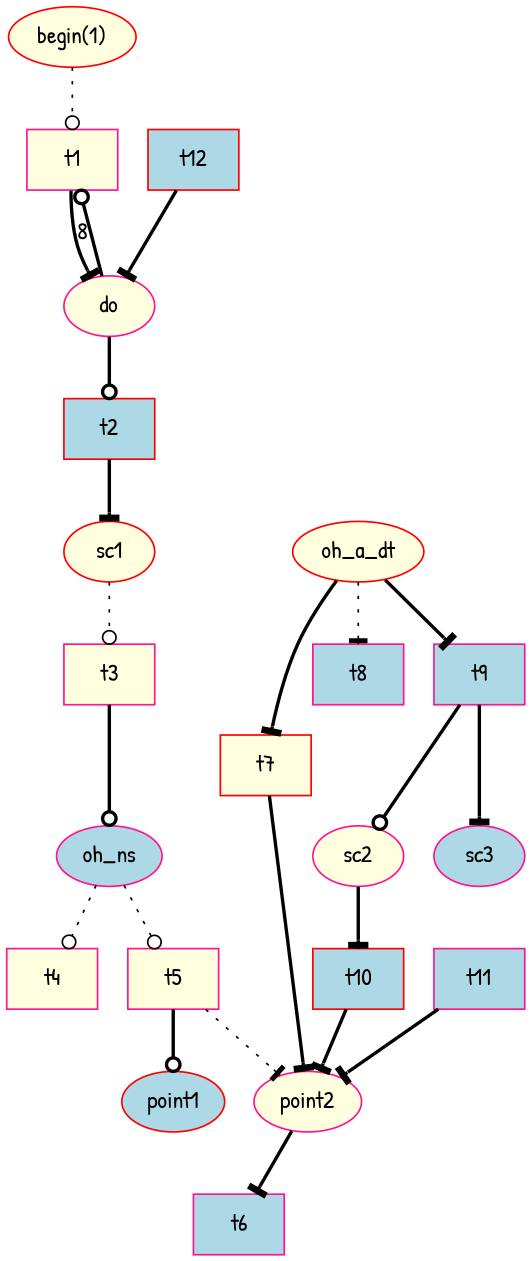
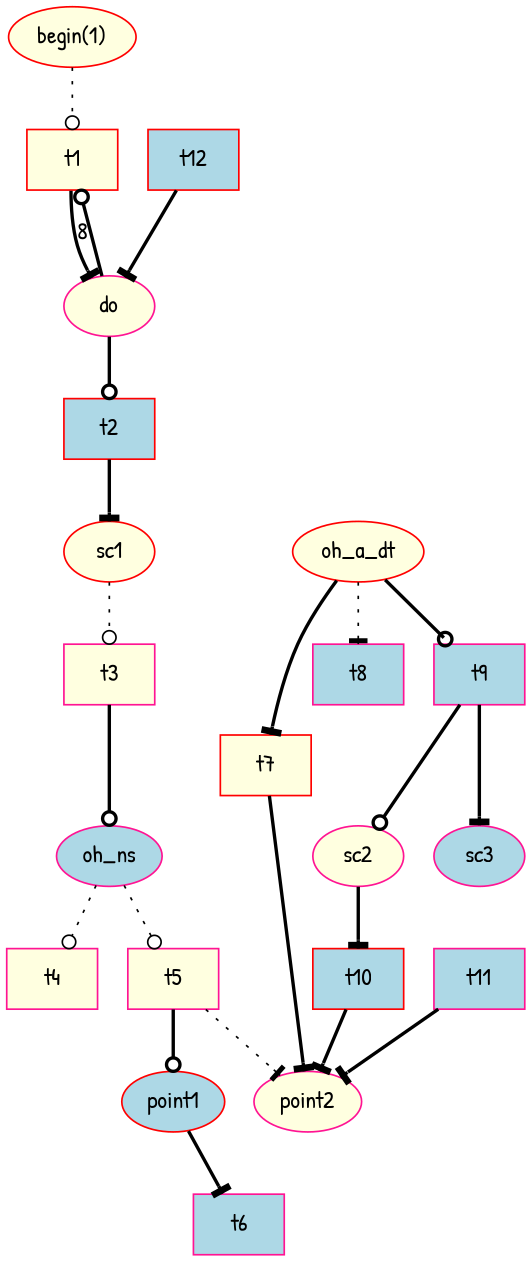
(72, 160) -> (72, 160)
(414, 609) -> (414, 609)
(276, 1159) -> (204, 1159)
